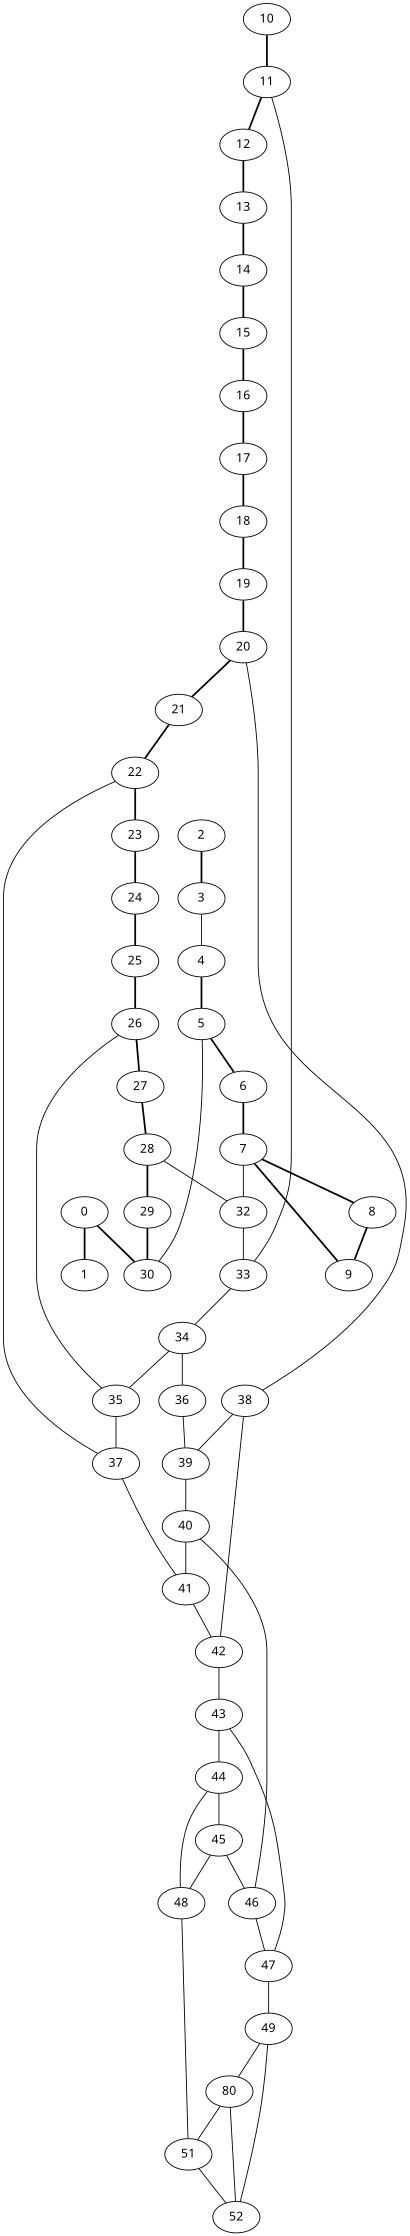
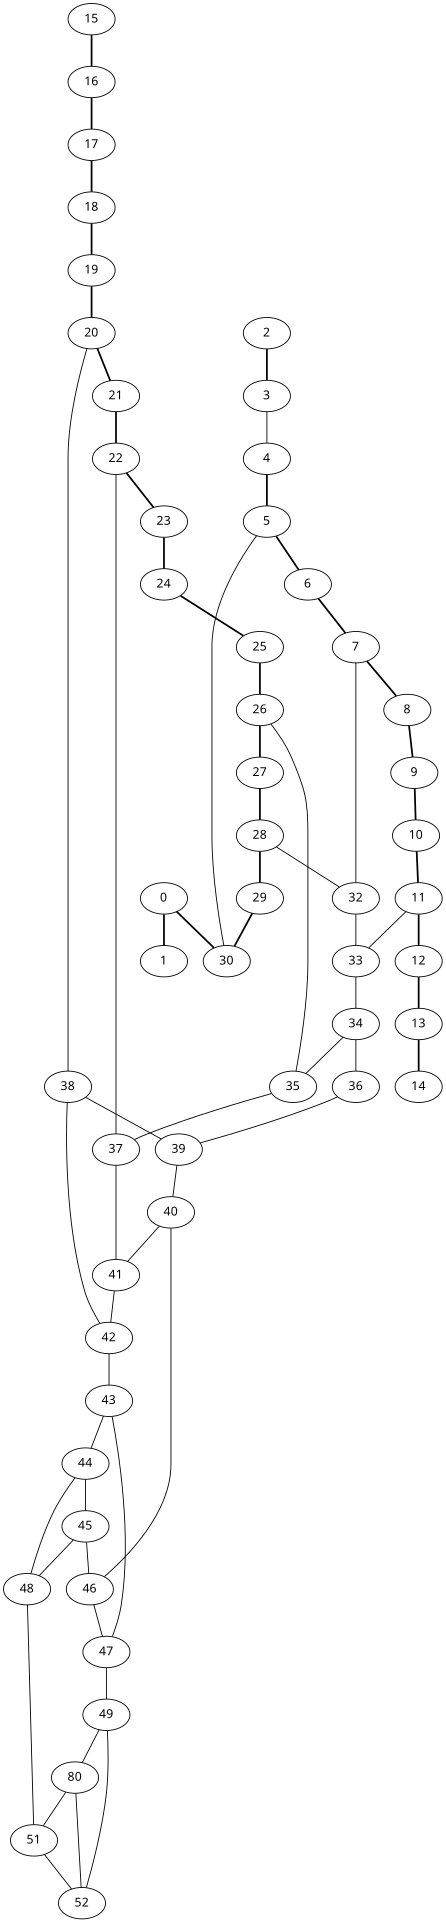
(243, 302) -> none
(296, 1212) -> (415, 804)
